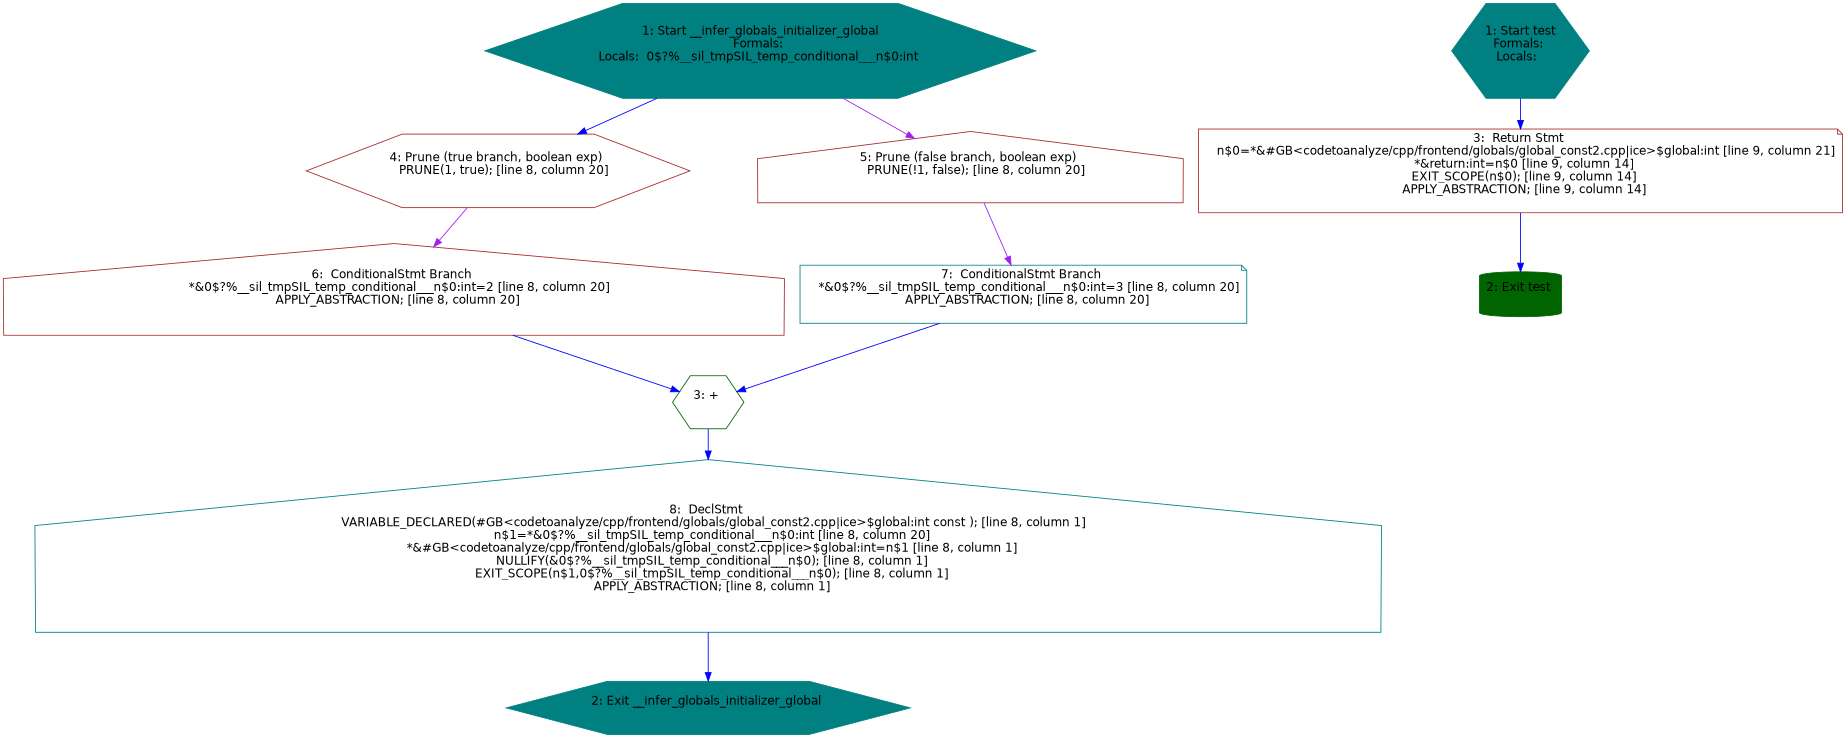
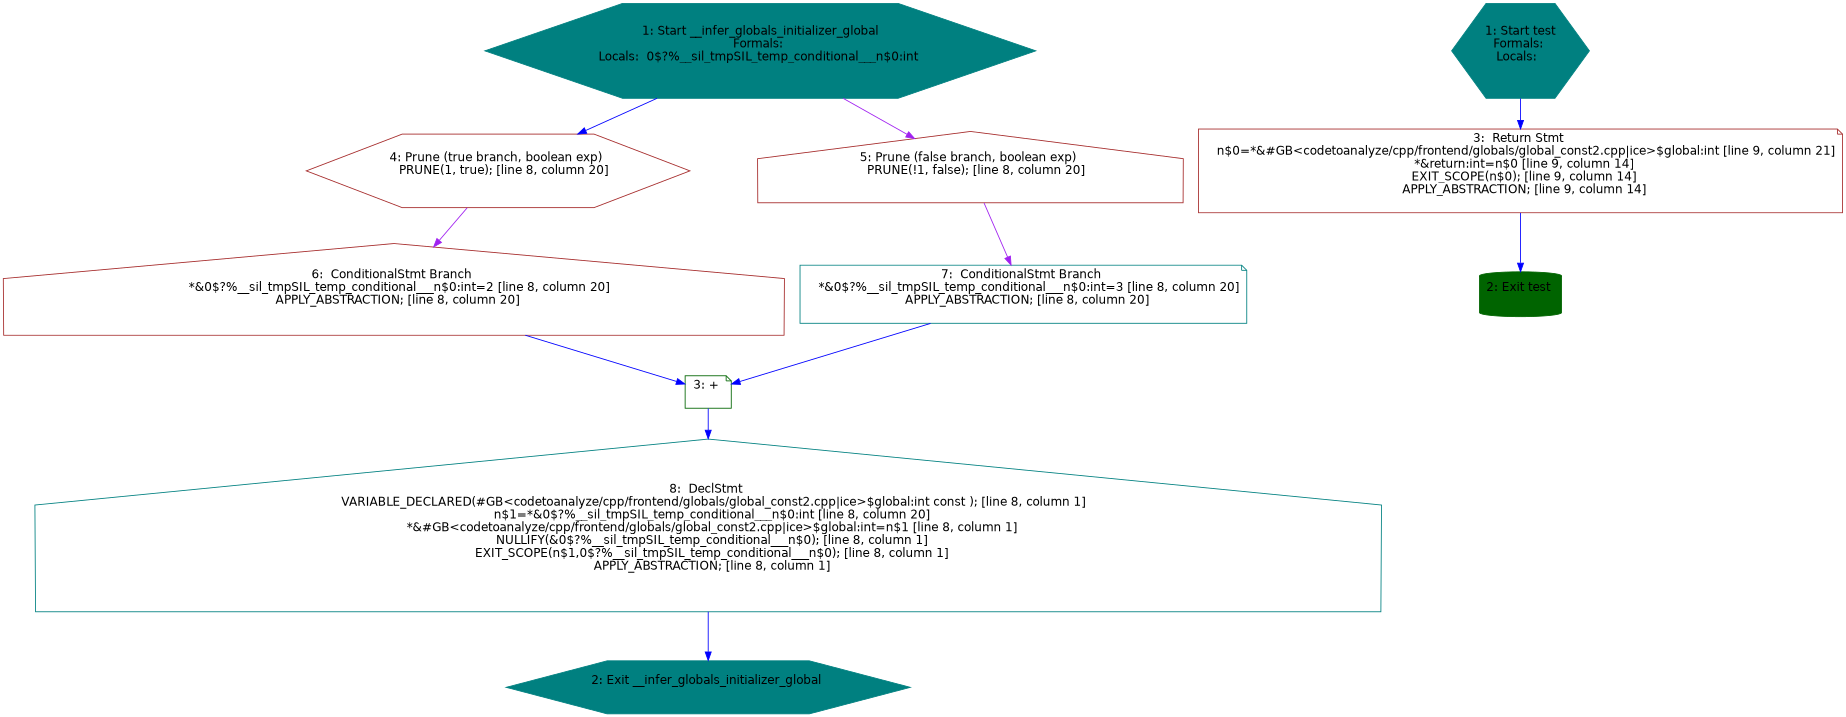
(708, 402) -> (708, 392)
